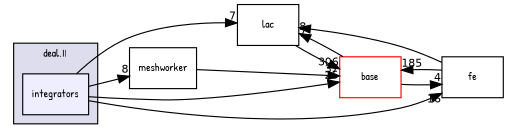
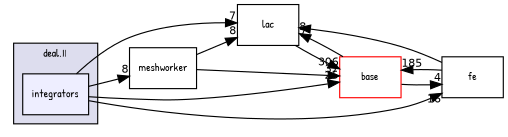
none -> (212, 48)
